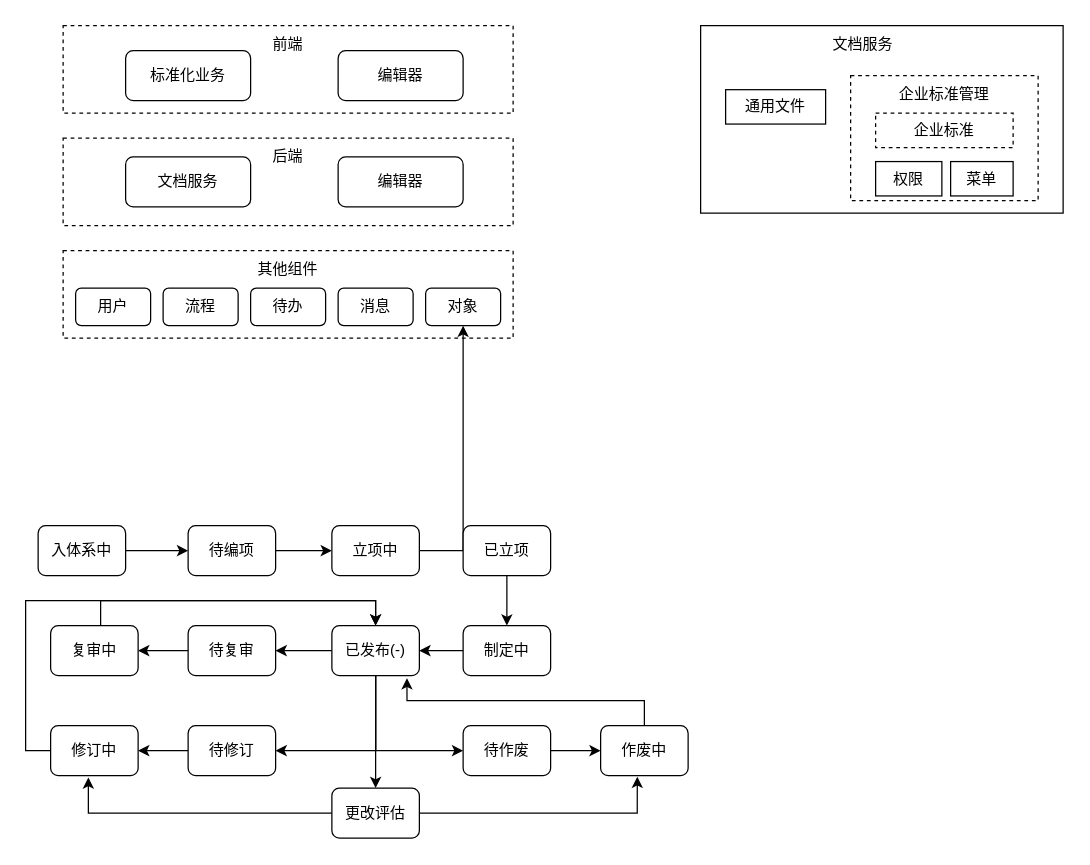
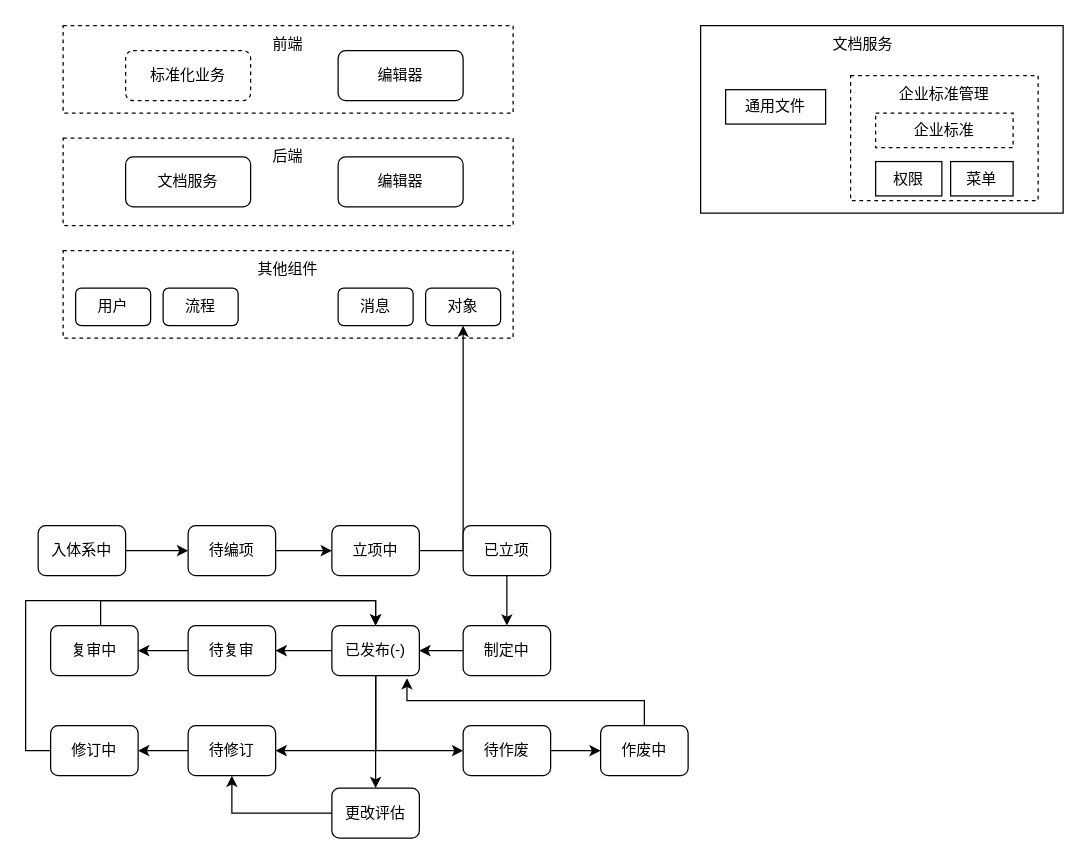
(188, 76) -> (188, 76)
(288, 307) -> none
(144, 813) -> none
(542, 813) -> (232, 797)
